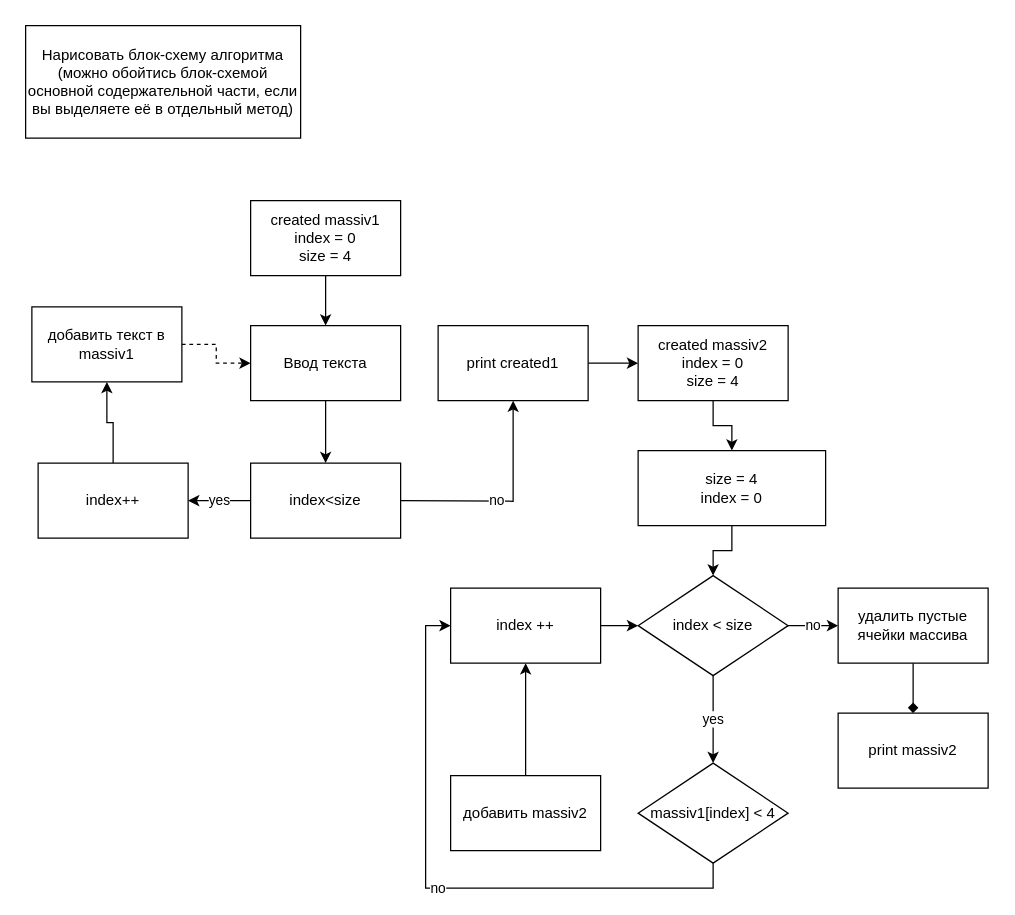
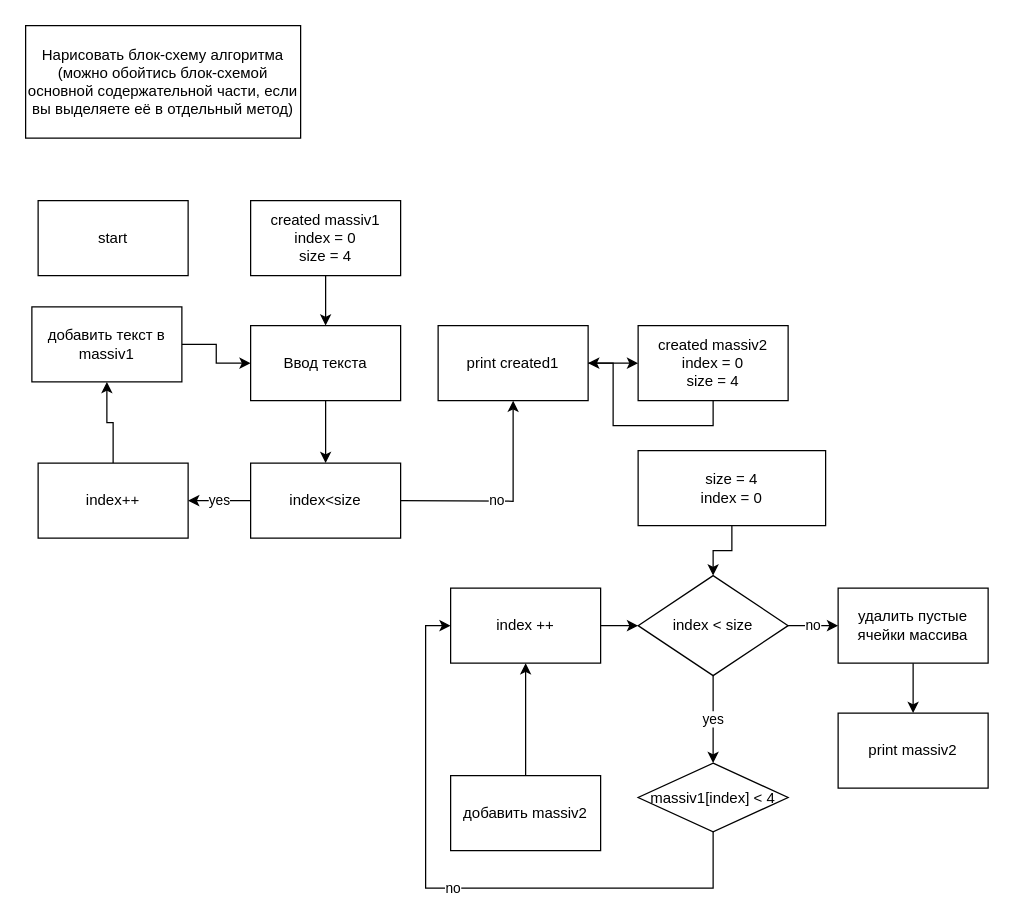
none -> (113, 238)
(216, 349) -> (216, 349)
(730, 426) -> (635, 426)
(913, 702) -> (913, 703)
(713, 813) -> (713, 798)
